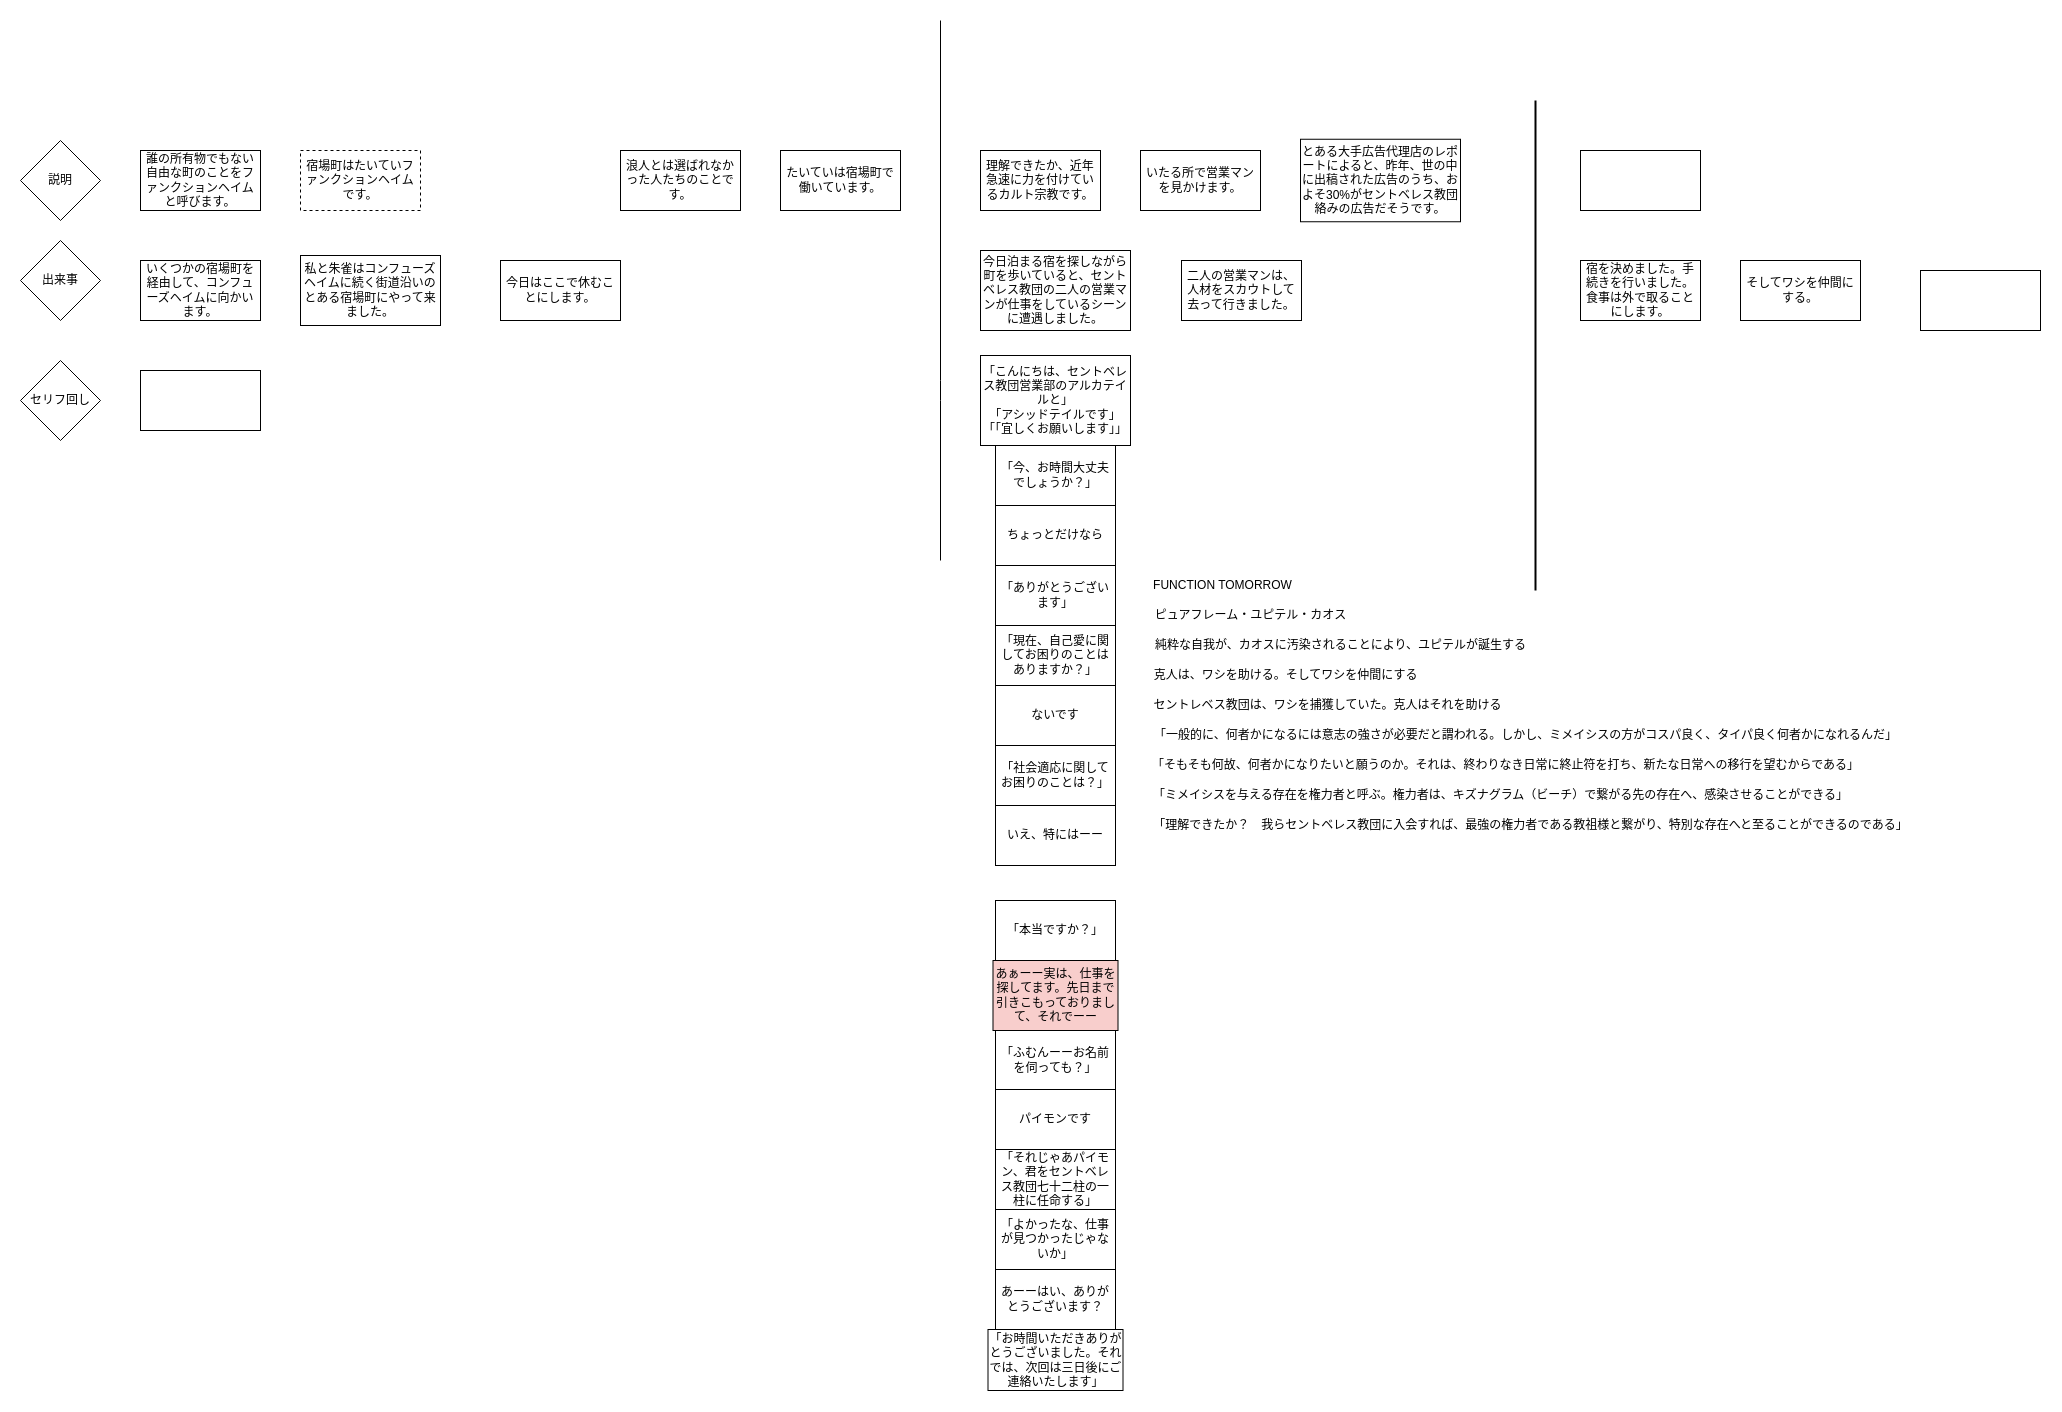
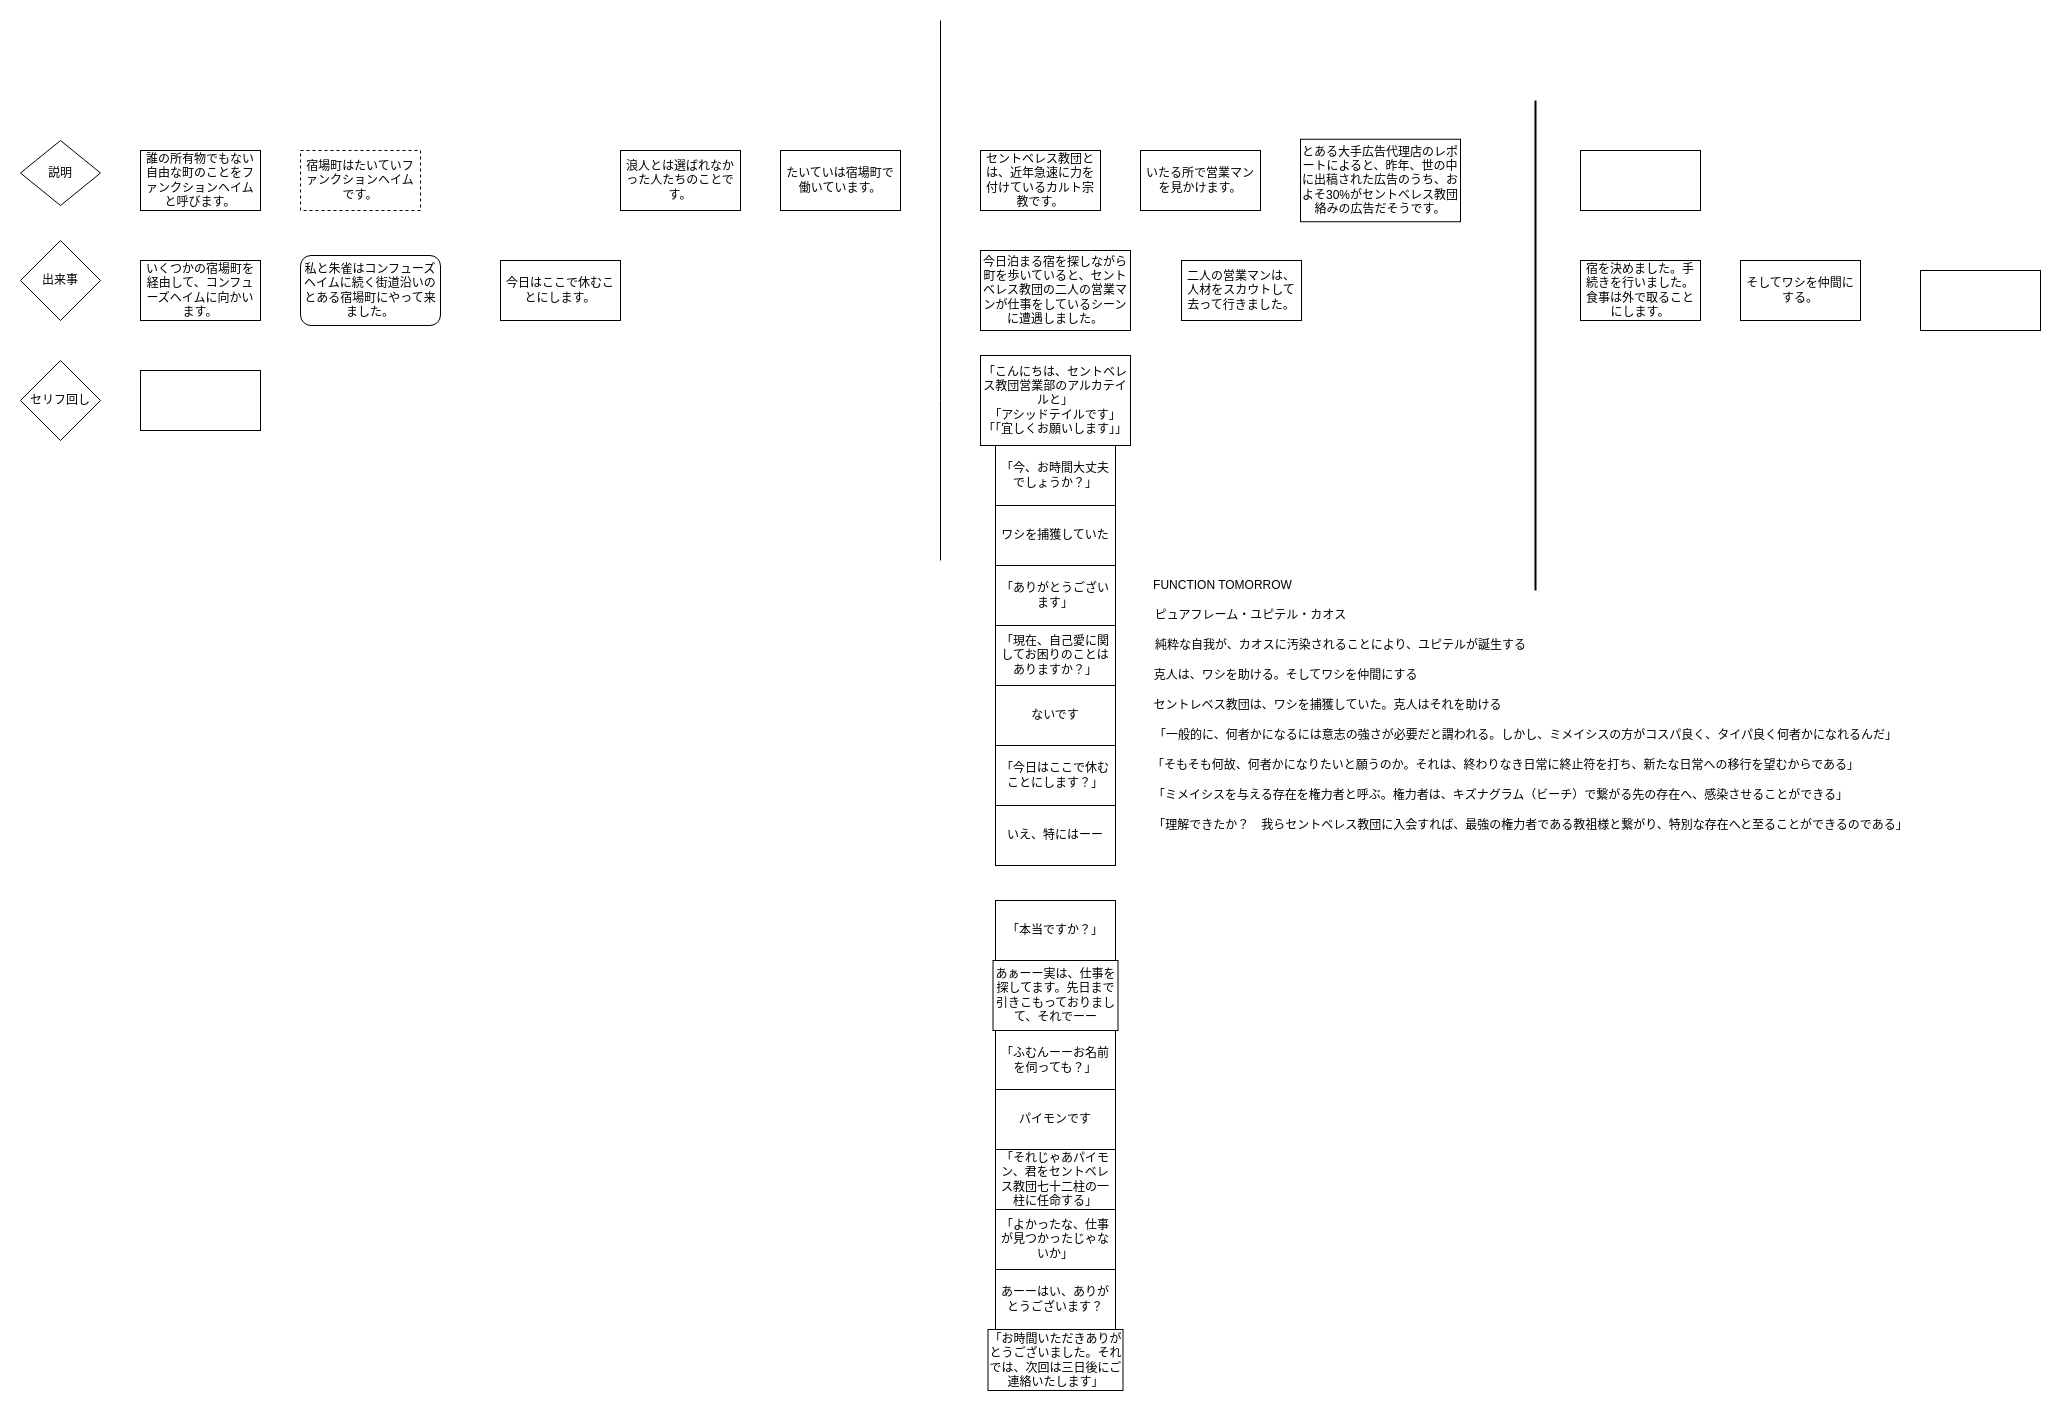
(61, 181) -> (61, 173)
(1041, 181) -> (1041, 181)
(371, 291) -> (371, 291)
(1056, 536) -> (1056, 536)
(1056, 776) -> (1056, 776)
(1056, 996) -> (1056, 996)
